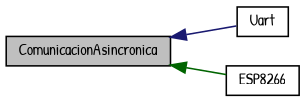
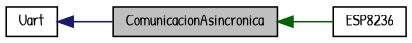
(211, 30) -> (93, 22)
(263, 81) -> (370, 22)
